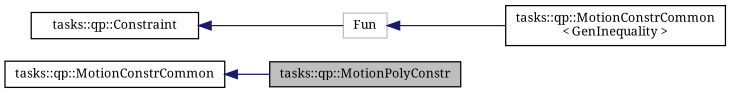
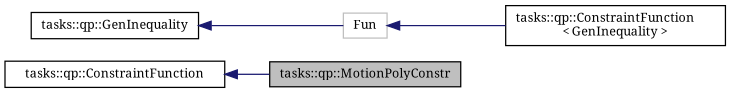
(115, 26) -> (115, 26)
(616, 26) -> (616, 26)
(115, 74) -> (115, 74)
